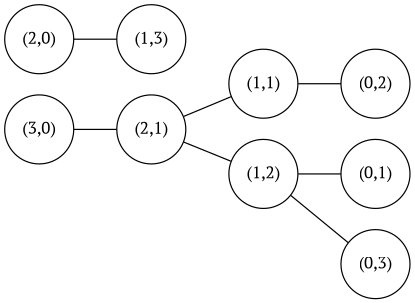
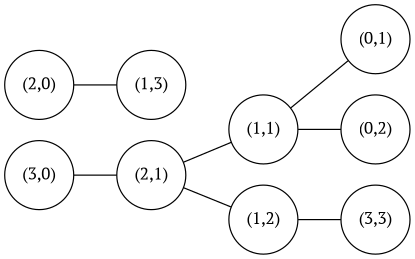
(320, 174) -> (319, 84)
(375, 264) -> (375, 220)
